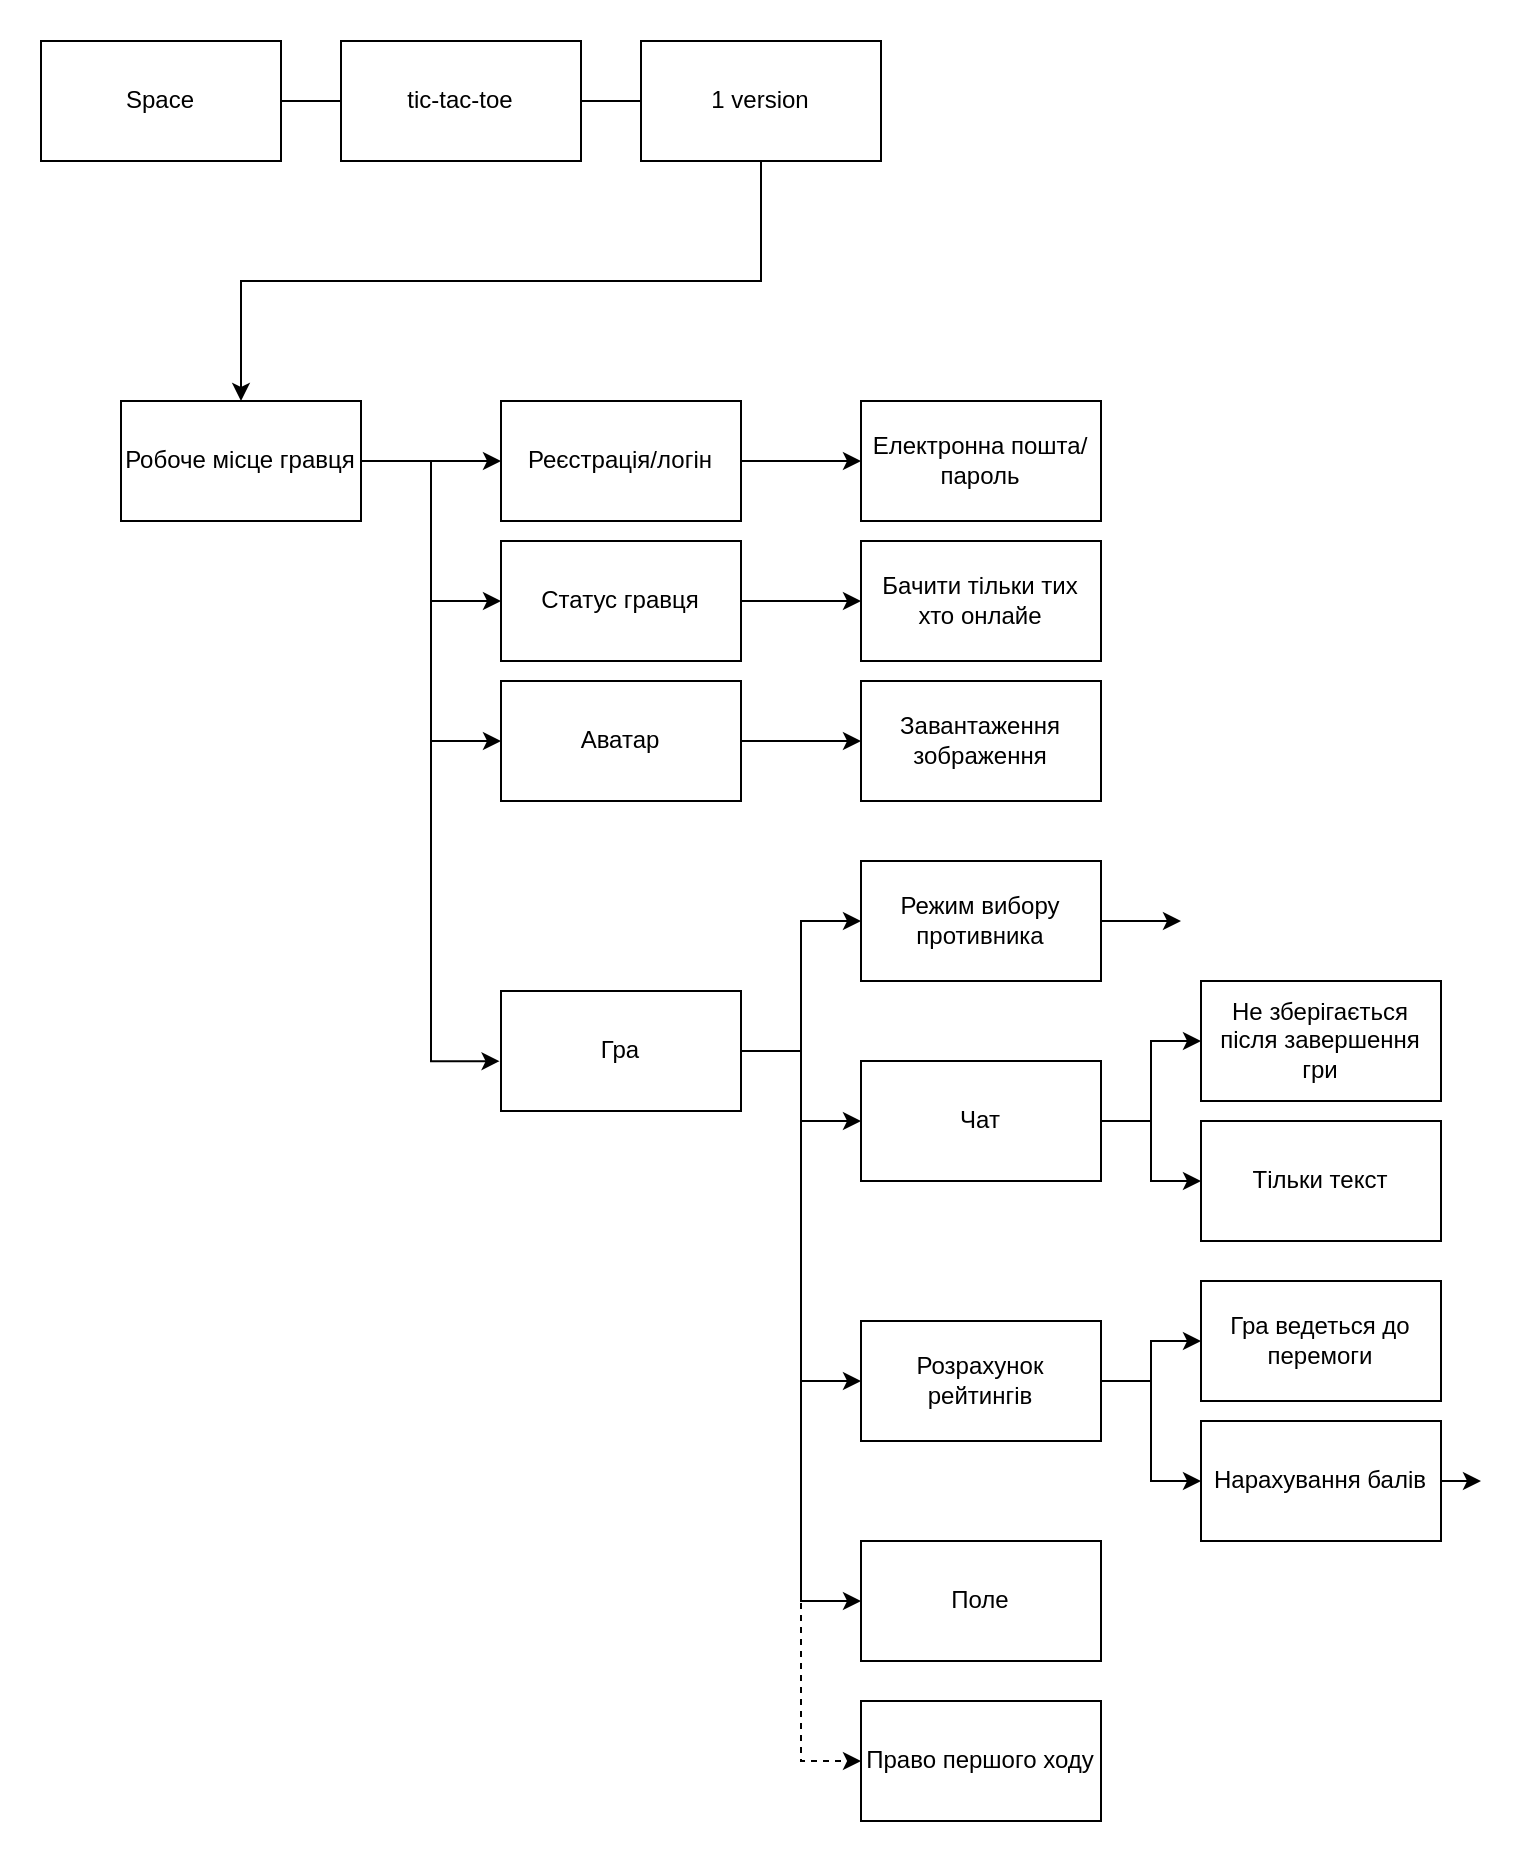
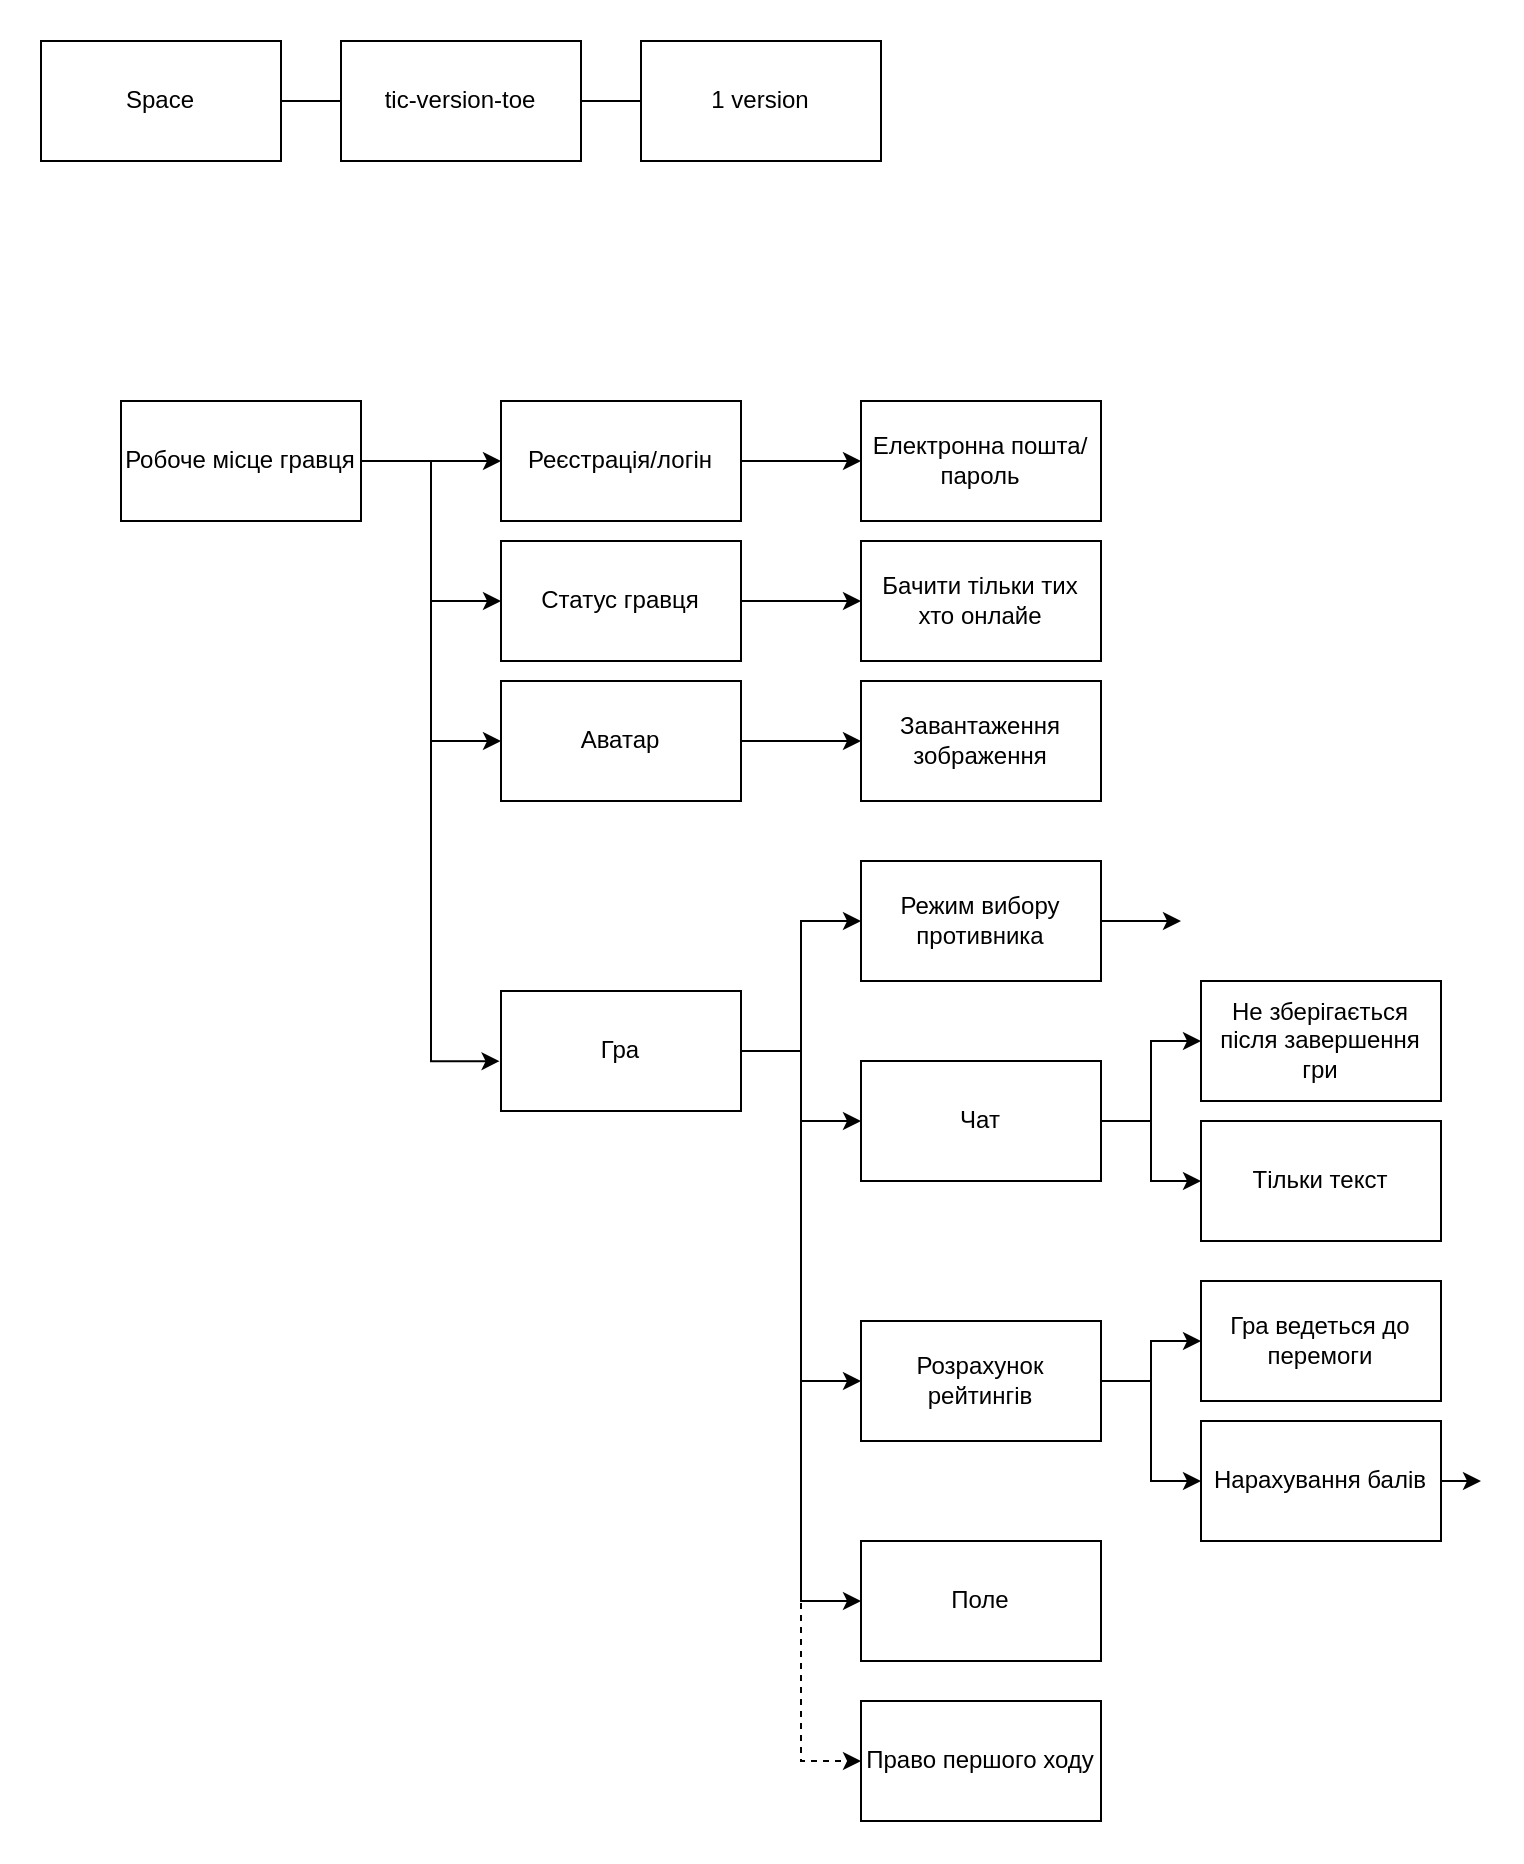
(461, 101) -> (461, 101)
(508, 281) -> none
